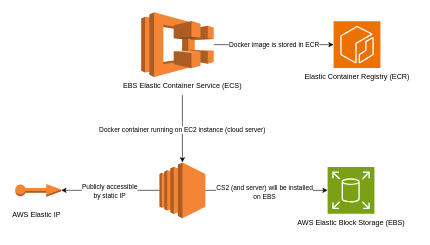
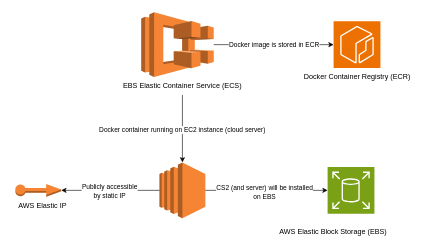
(357, 77) -> (357, 77)
(36, 215) -> (42, 206)
(351, 223) -> (333, 232)
